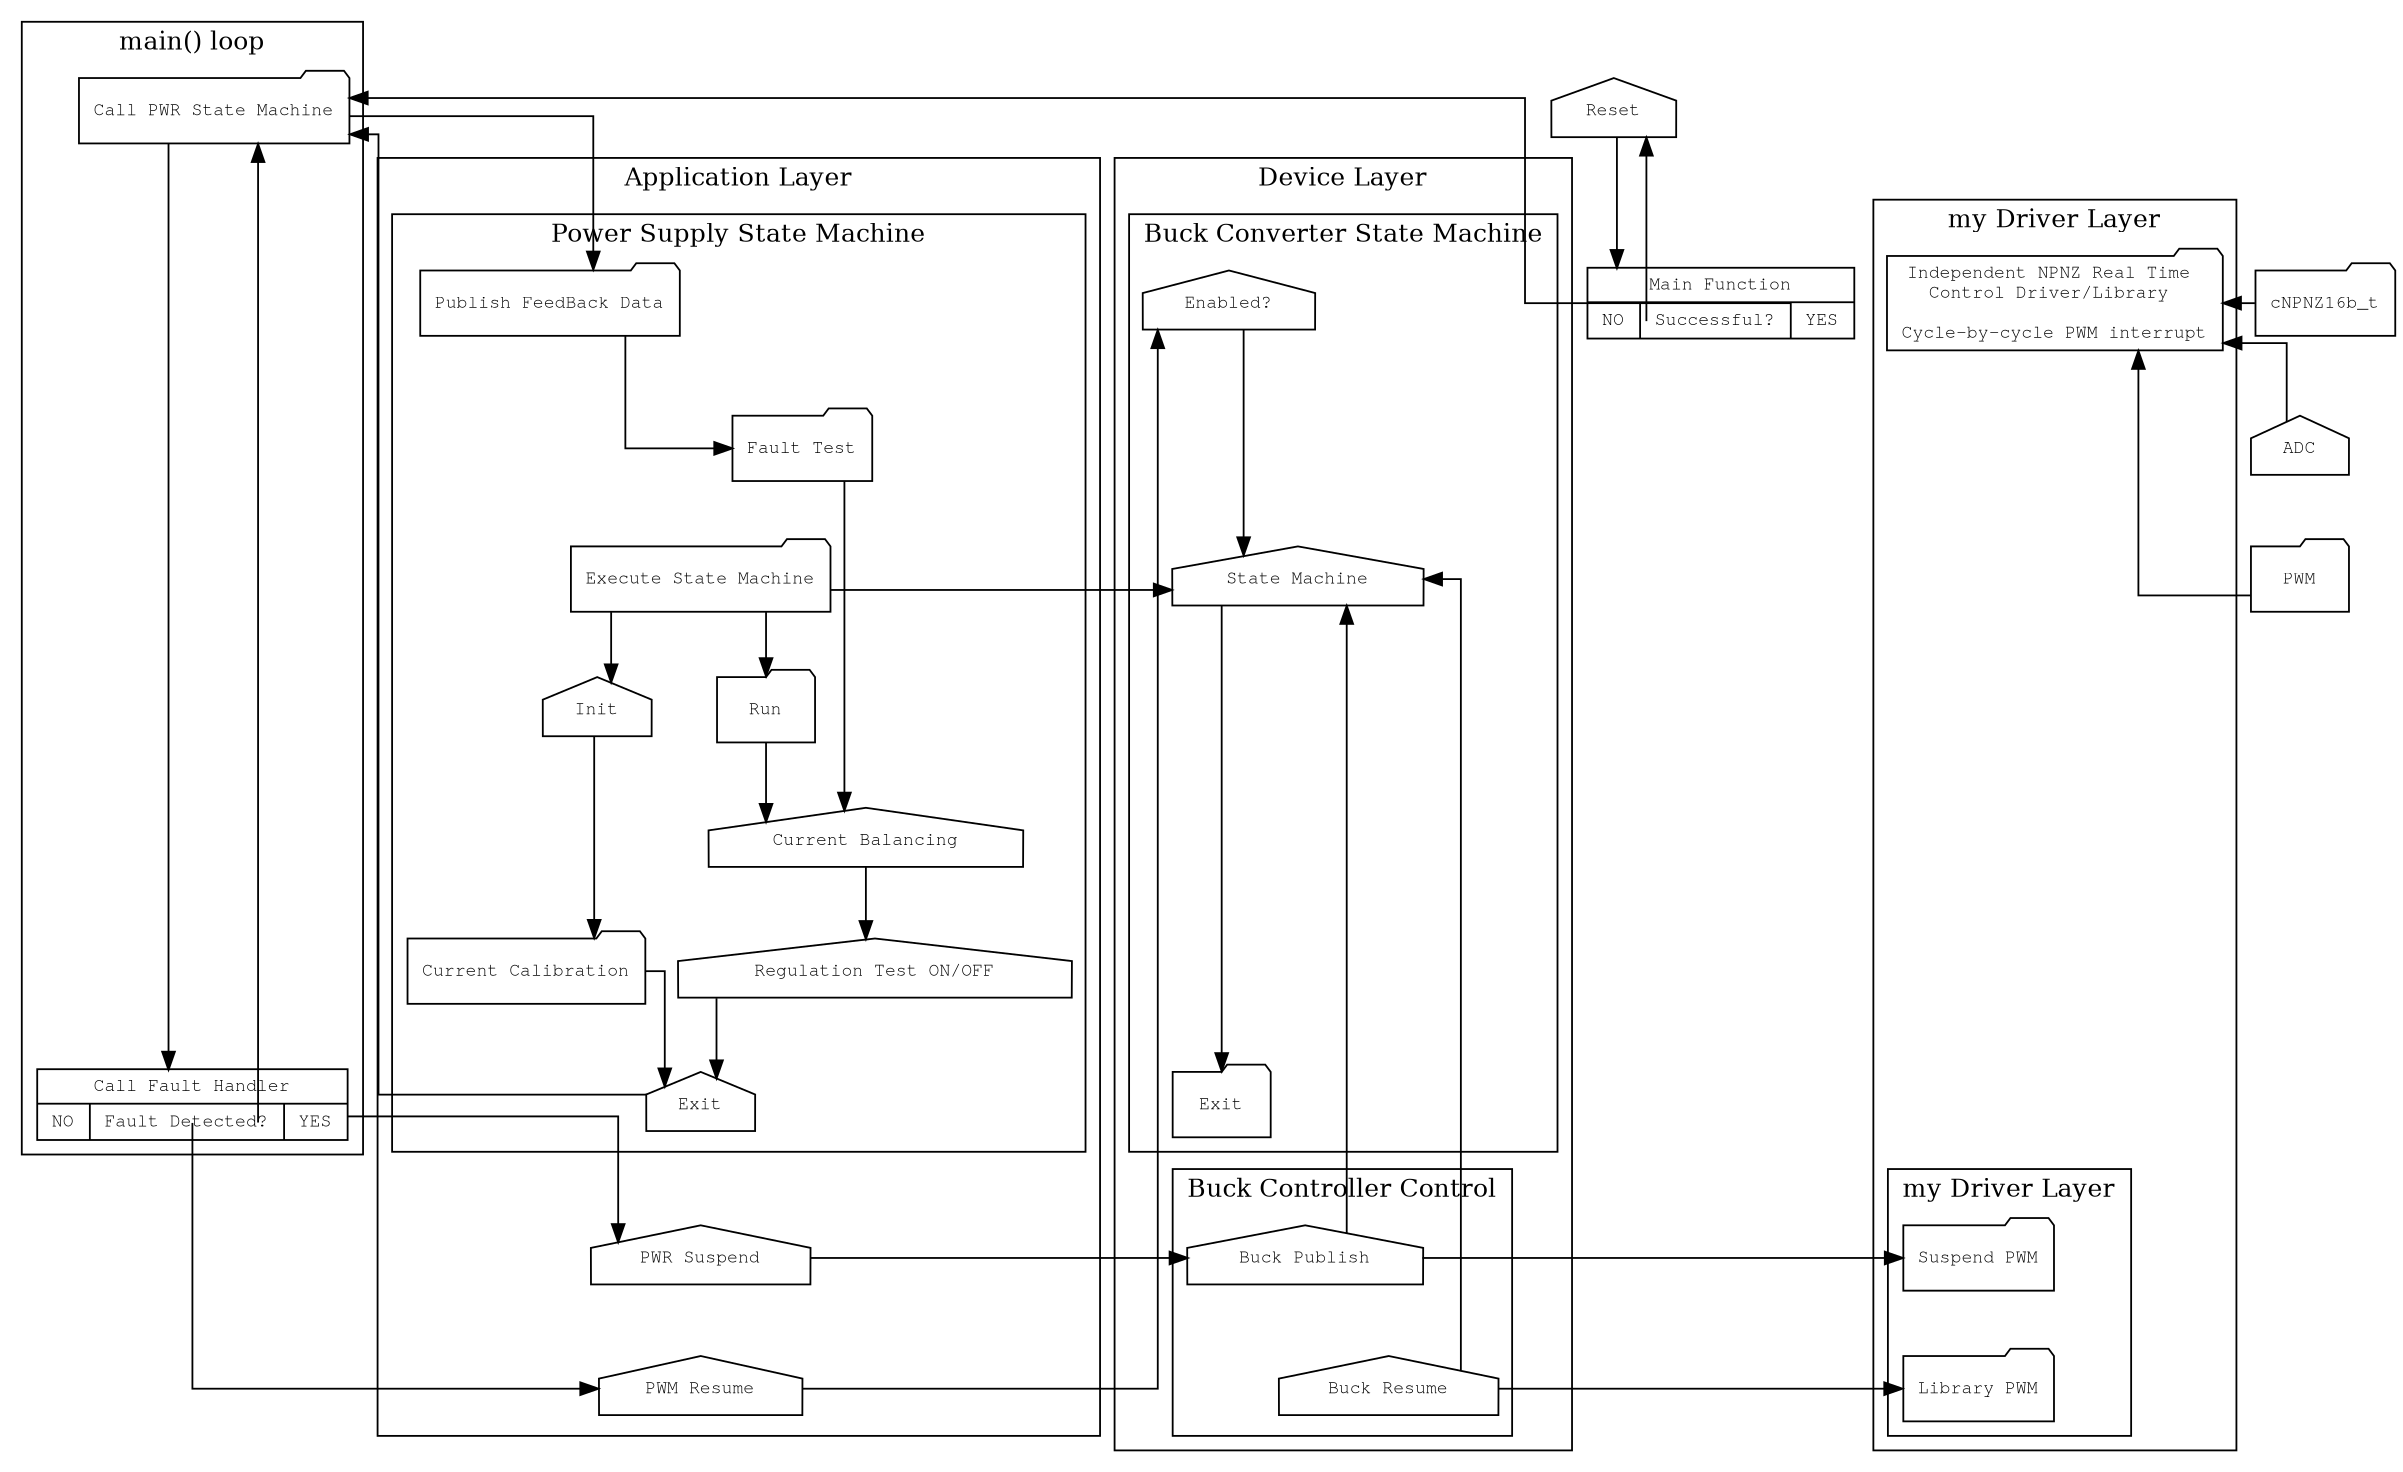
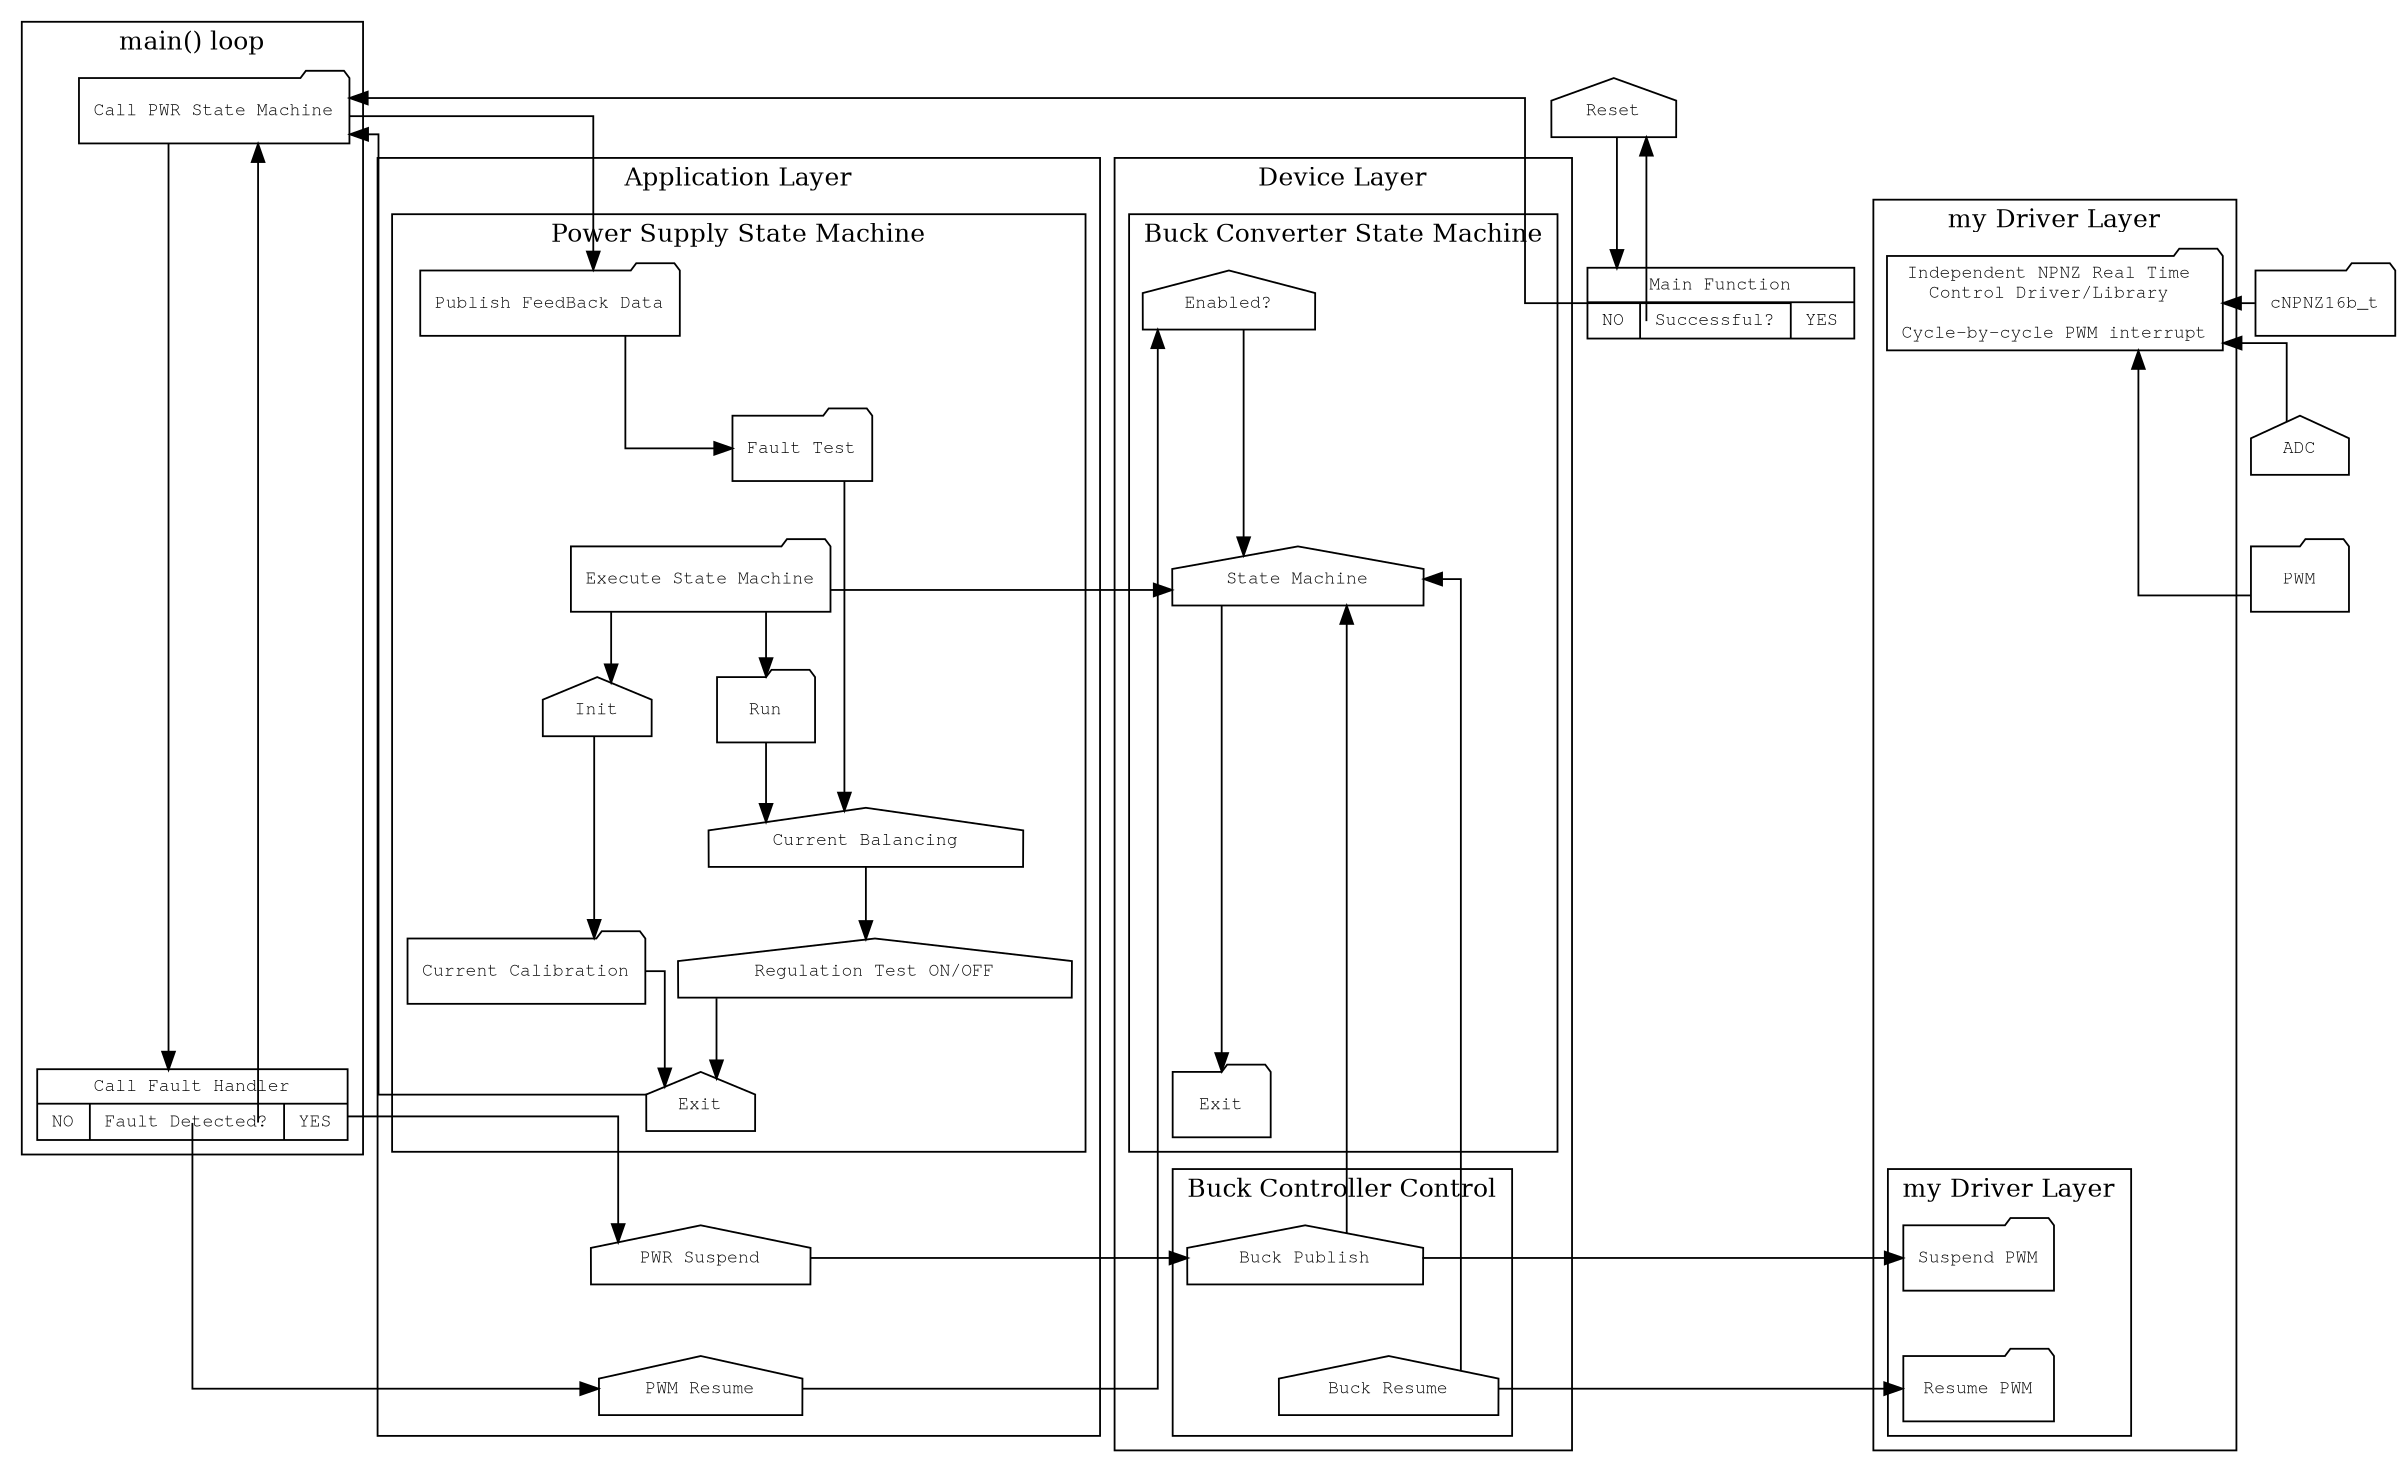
(1979, 1389) -> (1979, 1389)
